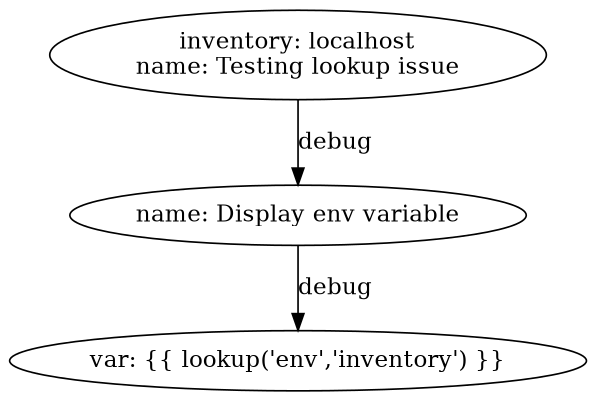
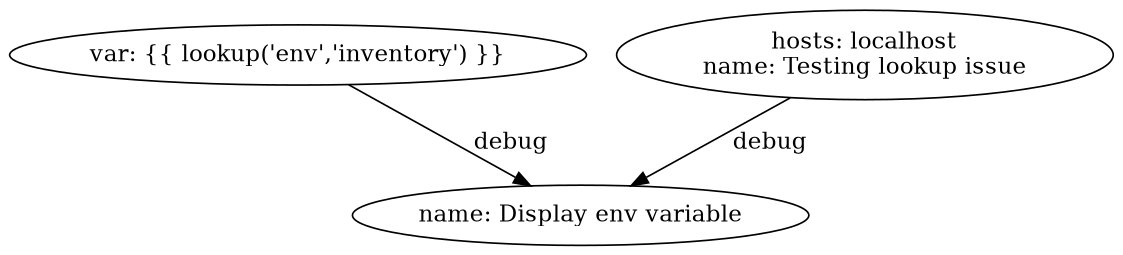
(298, 55) -> (865, 55)
(298, 280) -> (432, 131)
